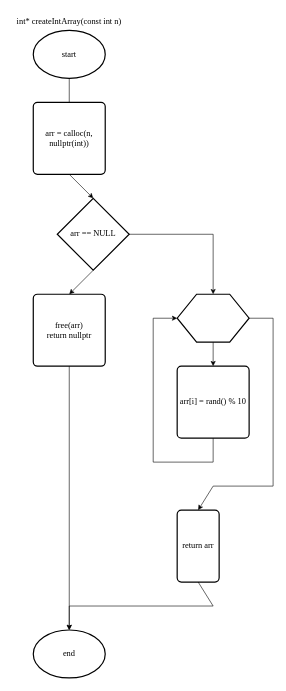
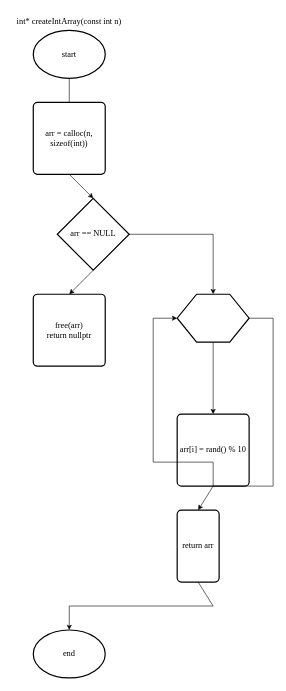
(69, 138) -> (69, 138)
(213, 402) -> (213, 450)
(69, 485) -> none
